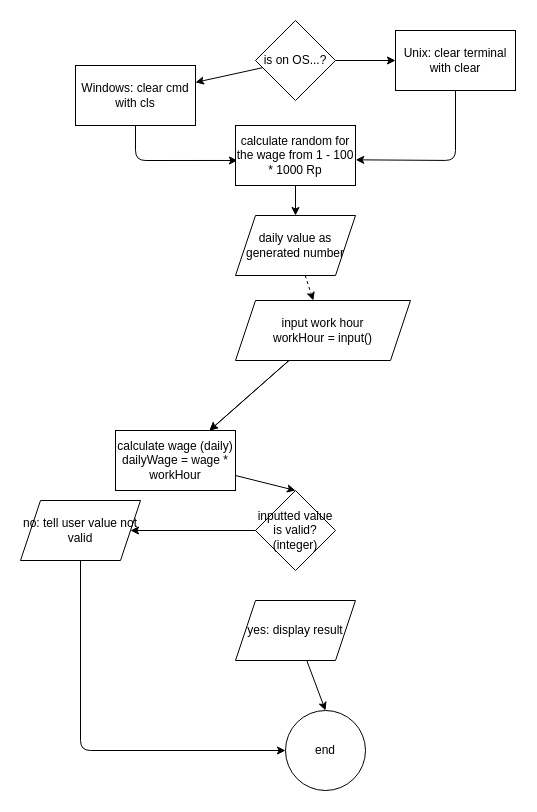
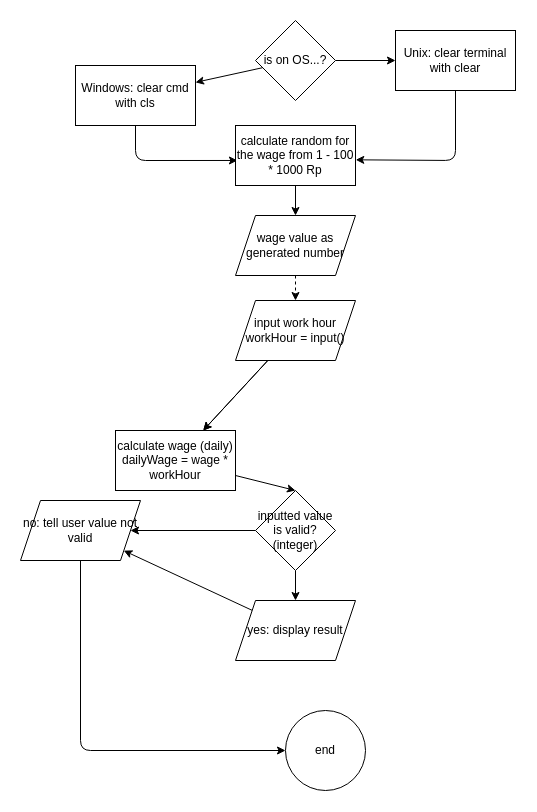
(296, 246) -> (296, 246)
(323, 331) -> (296, 331)
none -> (296, 582)
(315, 682) -> (191, 582)
